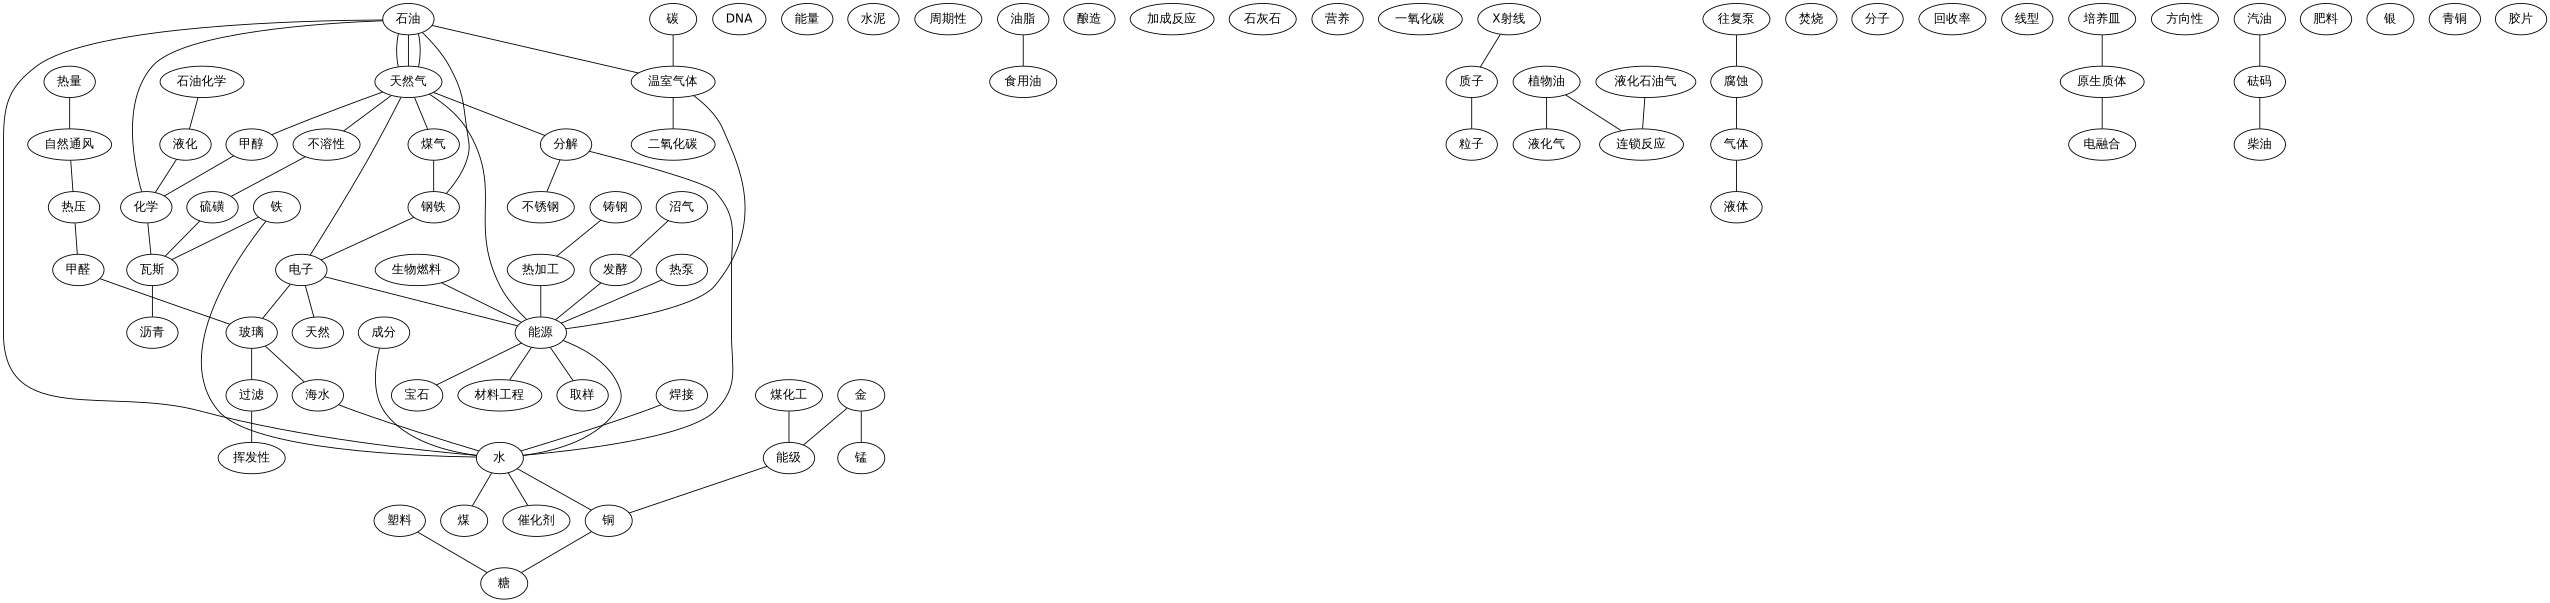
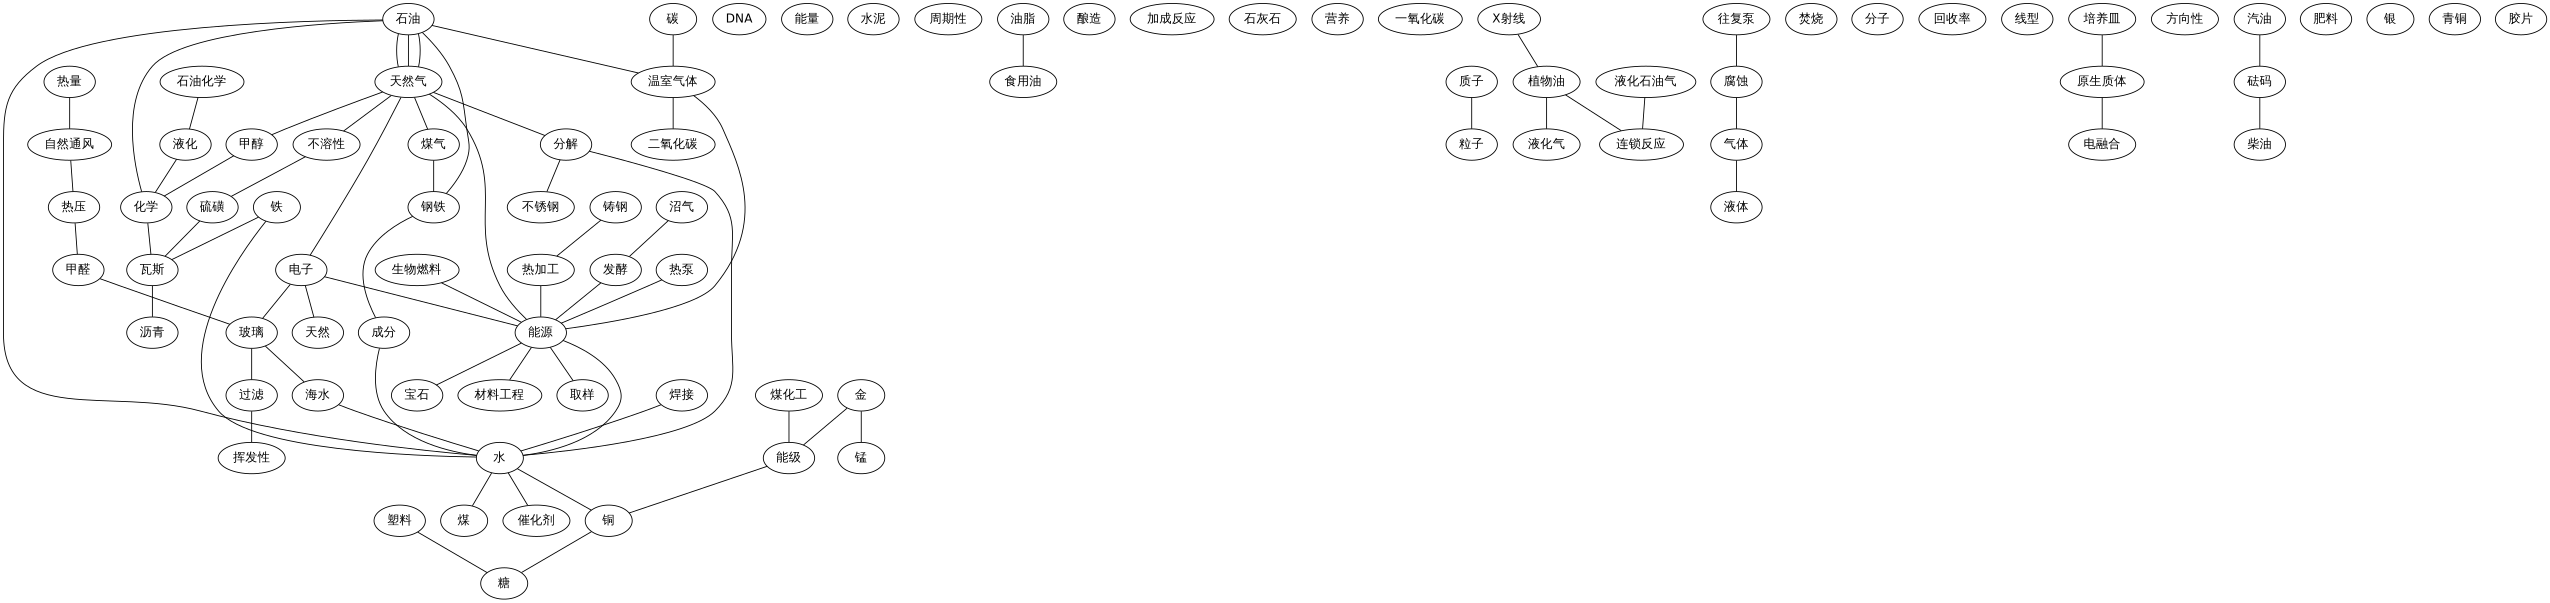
(1490, 51) -> (1528, 51)
(368, 239) -> (366, 257)
